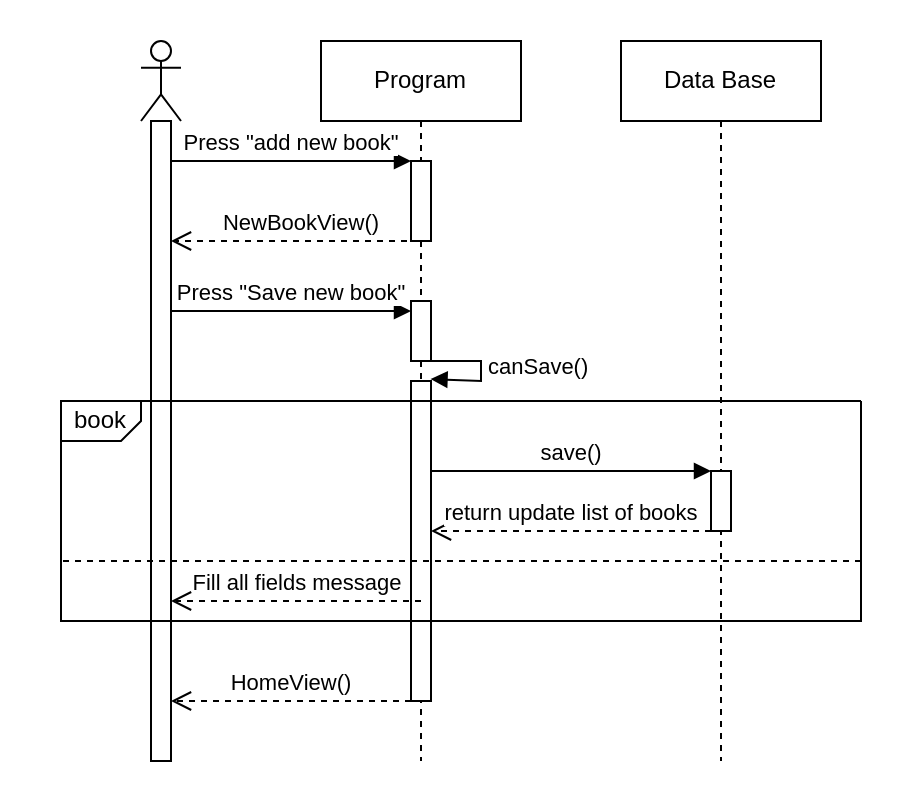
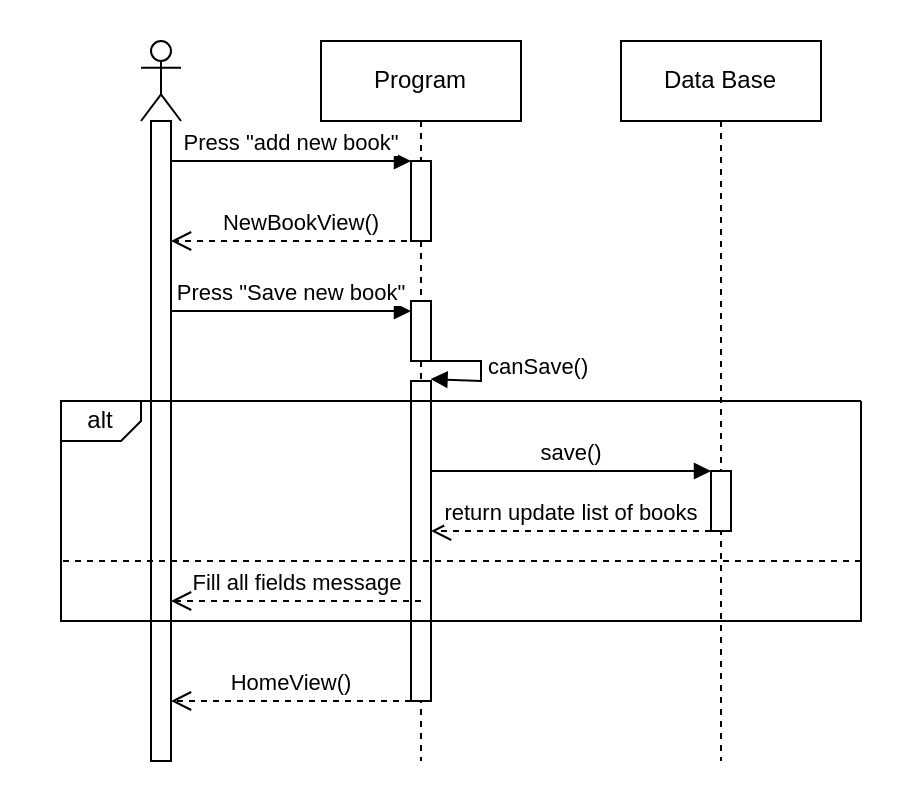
(101, 421) -> (101, 421)
